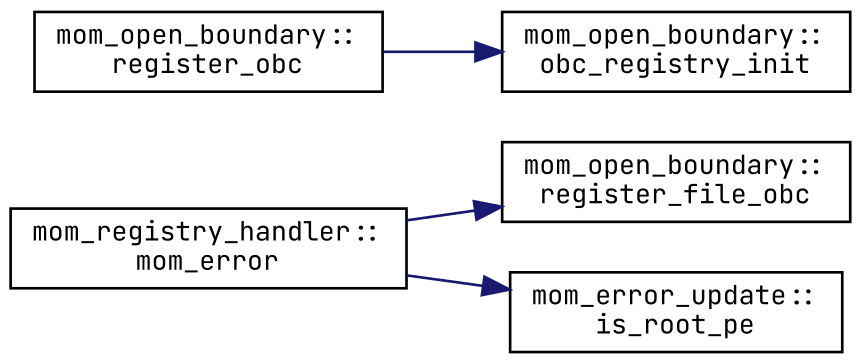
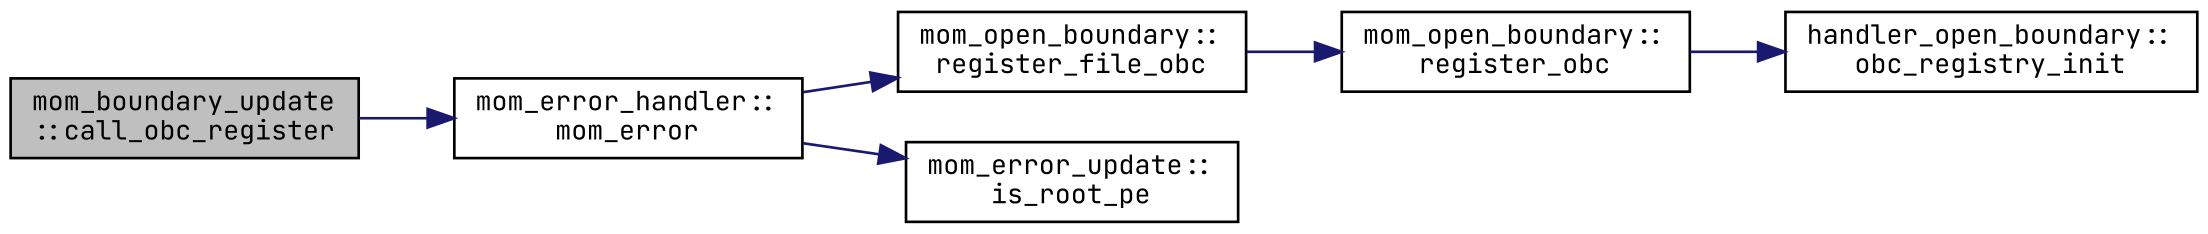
(676, 52) -> (1991, 52)
none -> (1281, 52)
none -> (185, 118)
(209, 248) -> (628, 118)
